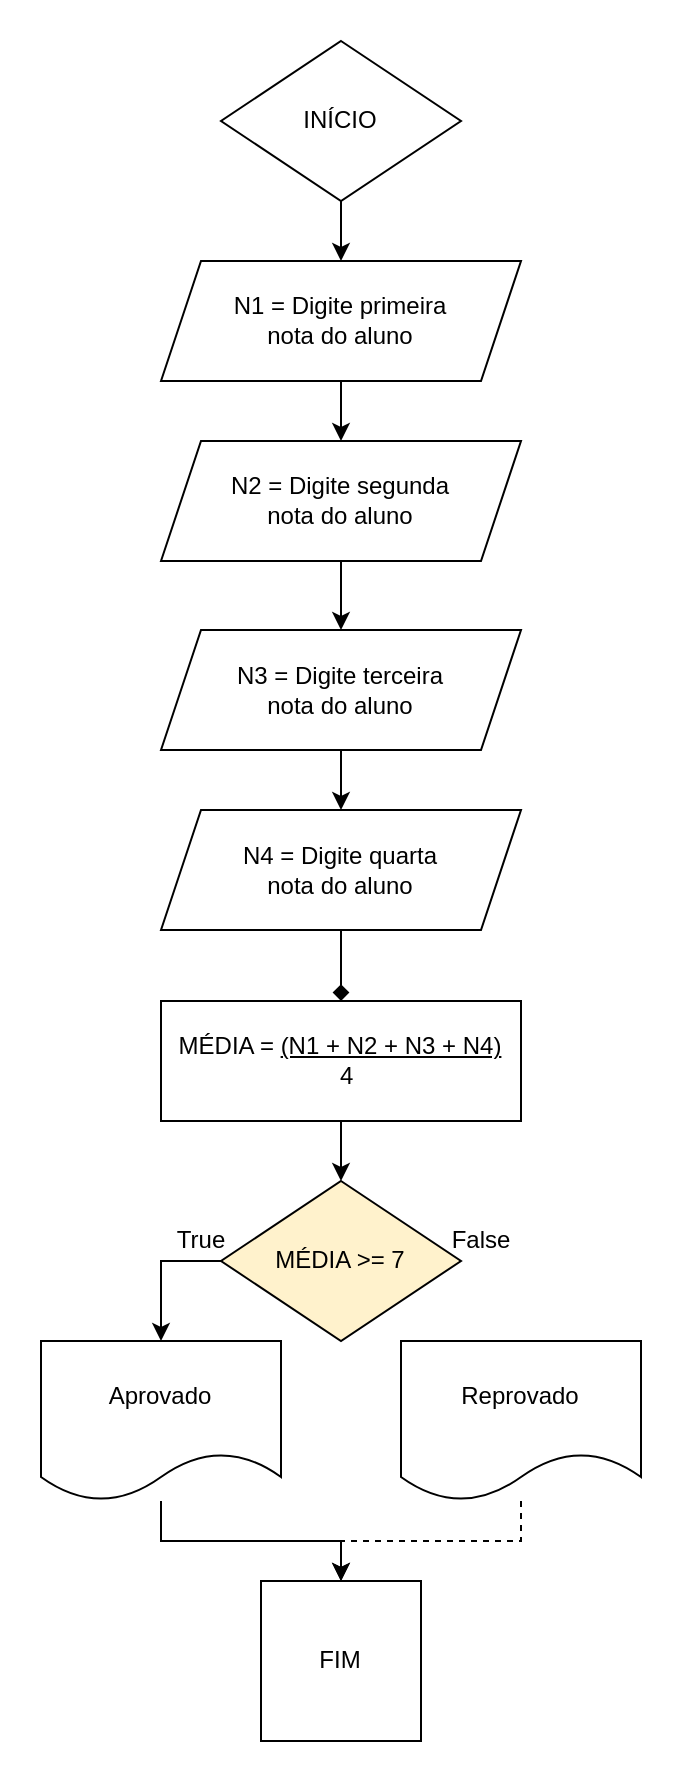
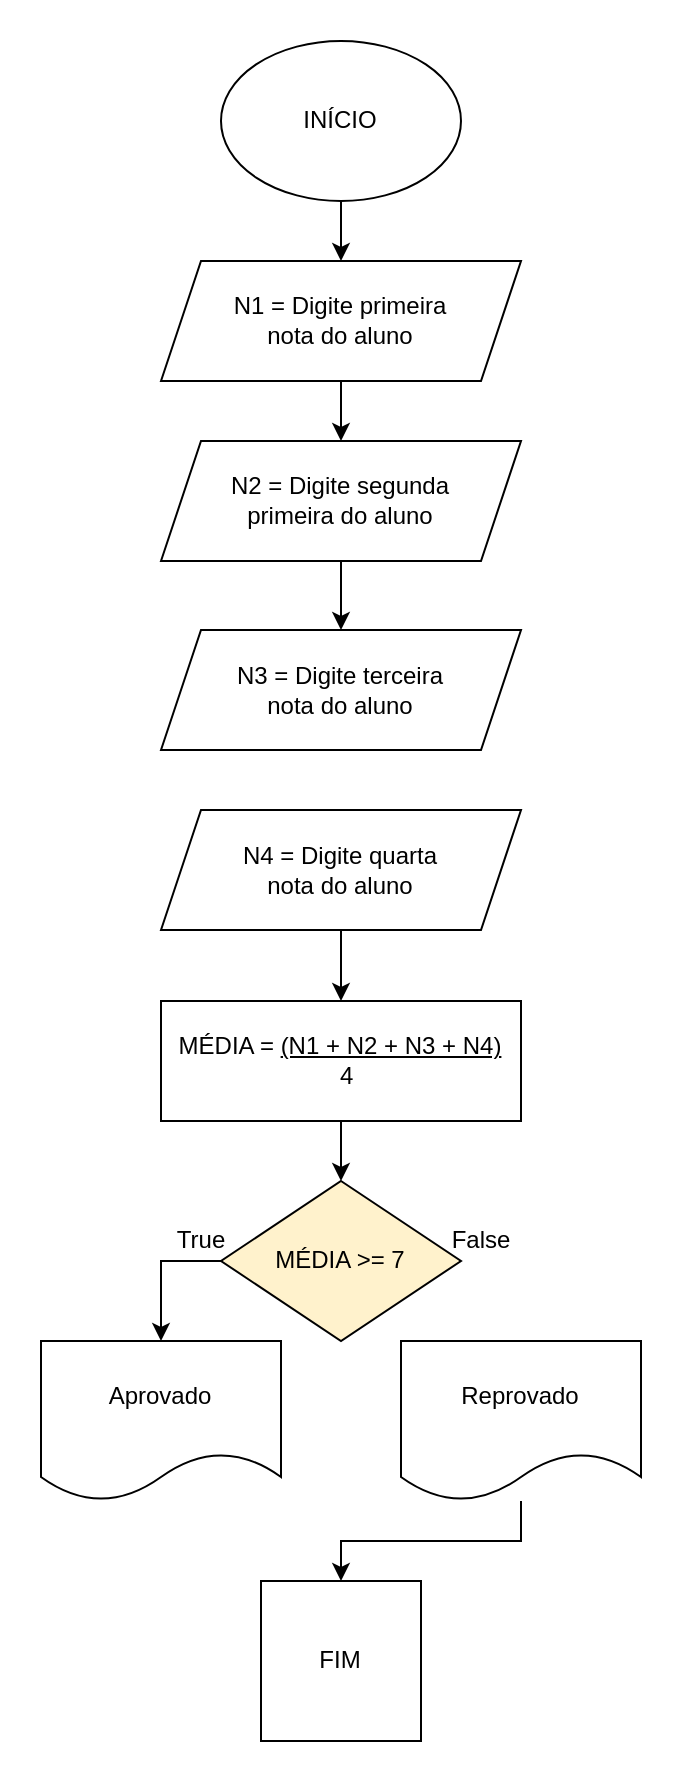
(341, 121) -> (341, 121)
(341, 501) -> (341, 501)
(341, 773) -> none
(341, 985) -> (341, 986)
(229, 1541) -> none
(451, 1541) -> (451, 1541)
